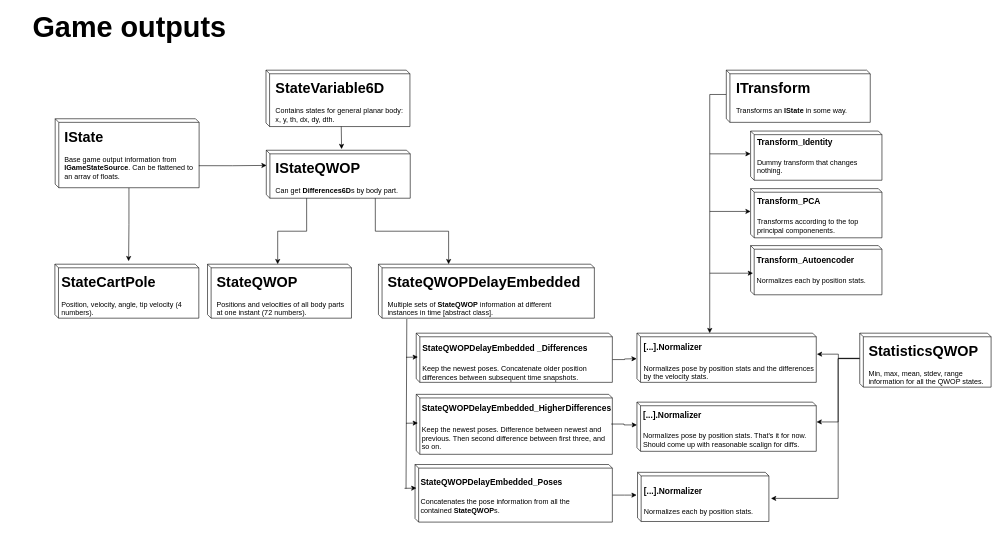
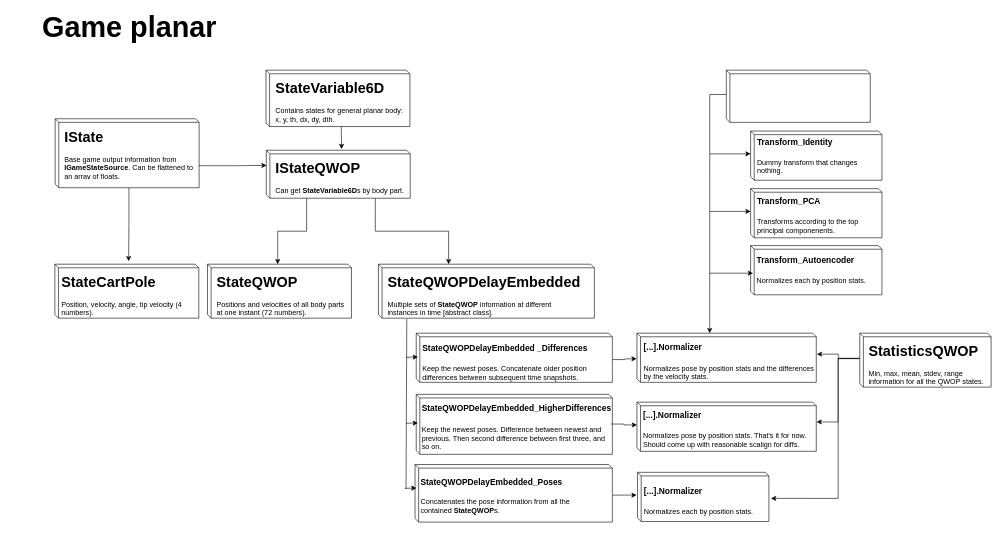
(130, 27) -> (130, 27)
(802, 99) -> none
(342, 159) -> (342, 163)
